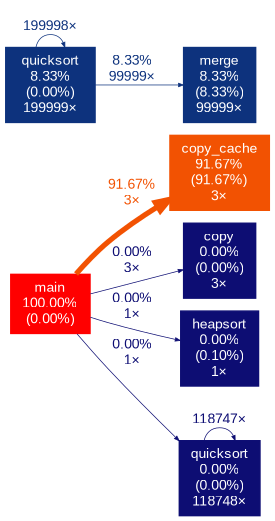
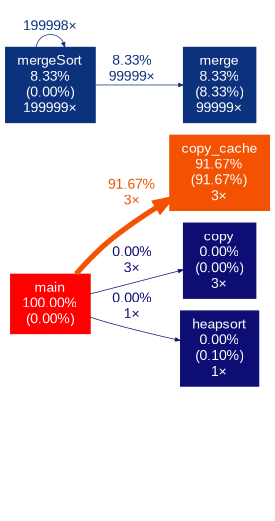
(50, 85) -> (50, 85)
(220, 478) -> none
